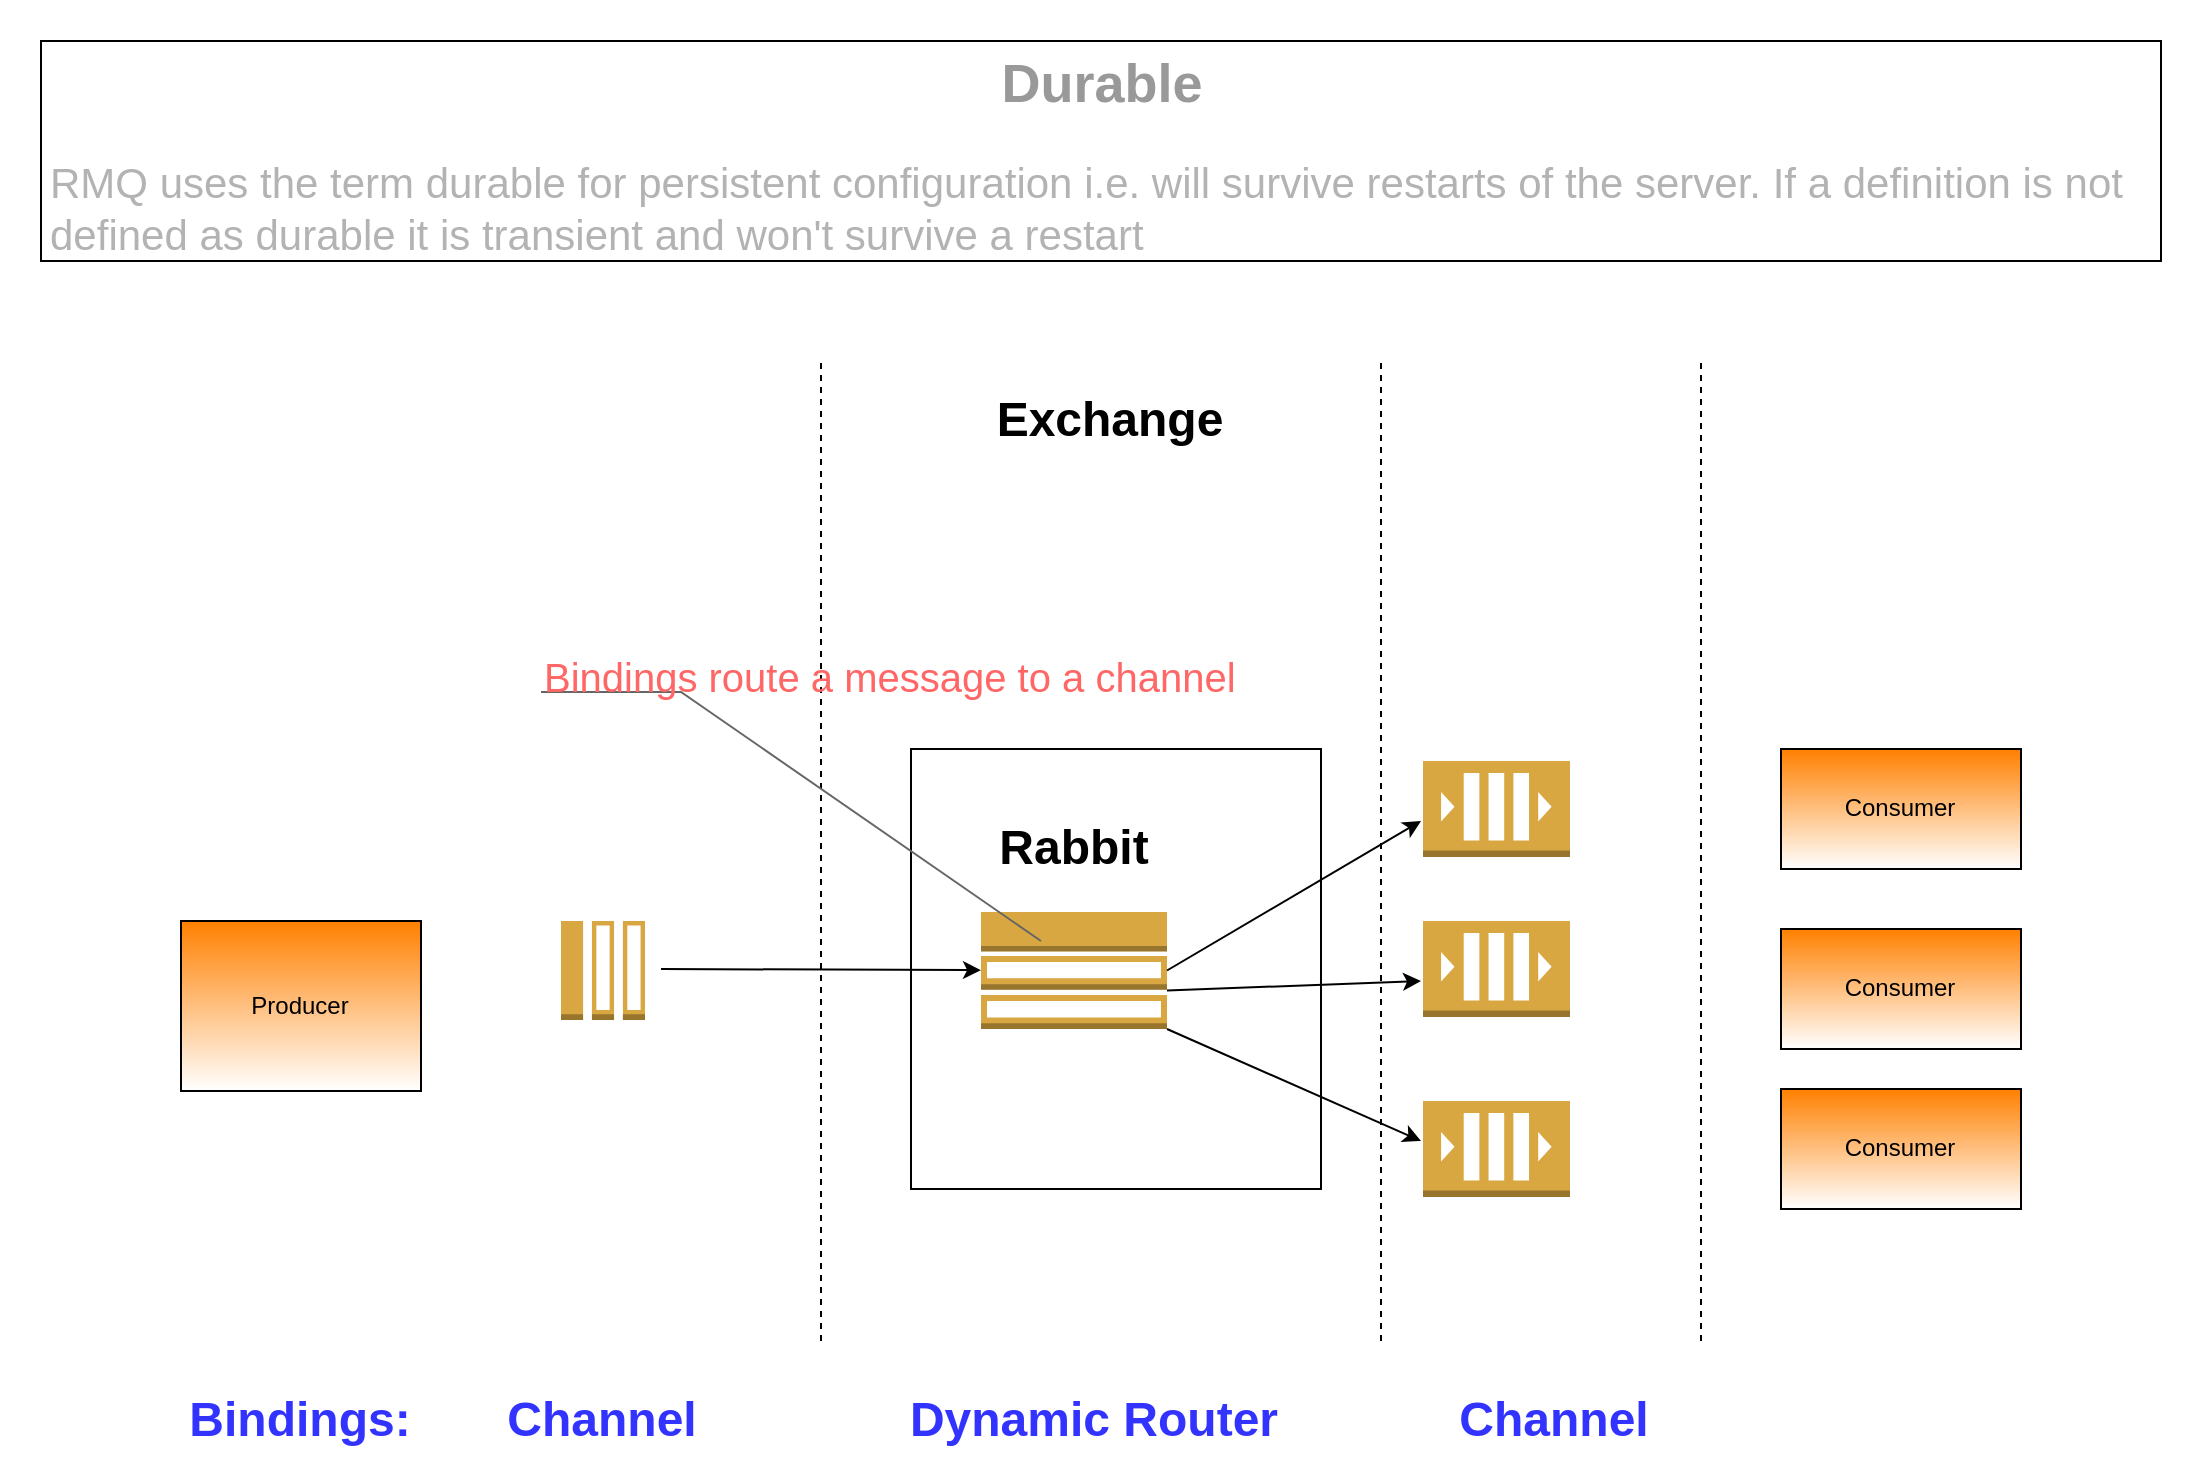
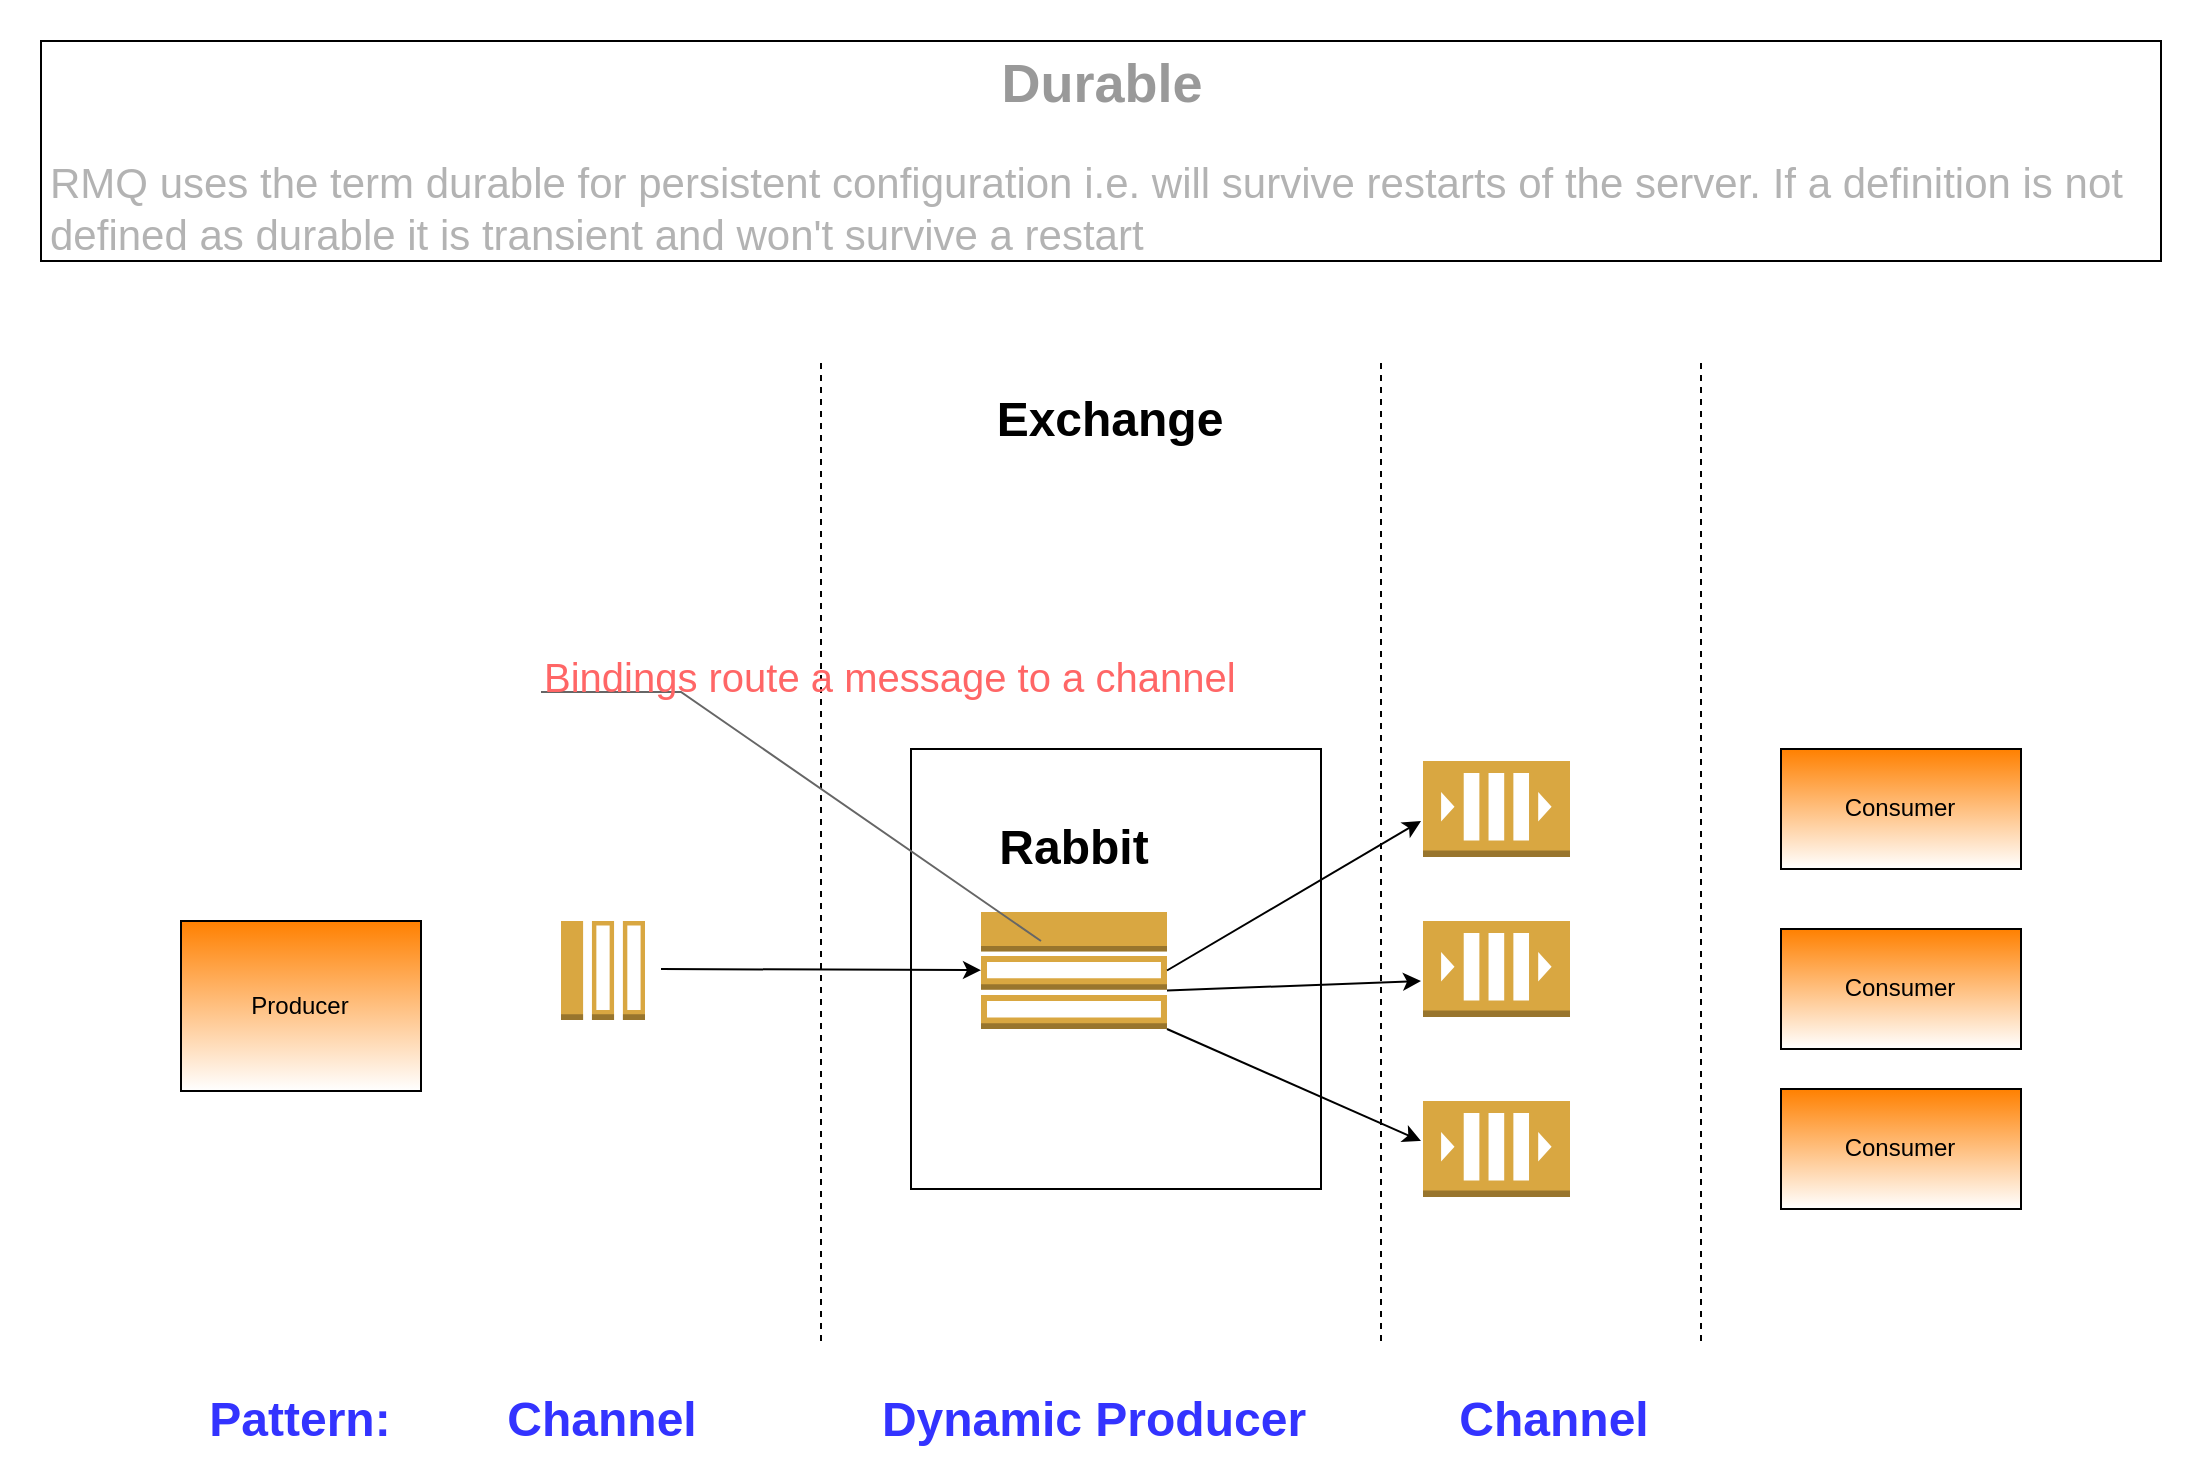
(301, 1421) -> (301, 1421)
(1095, 1421) -> (1095, 1421)
